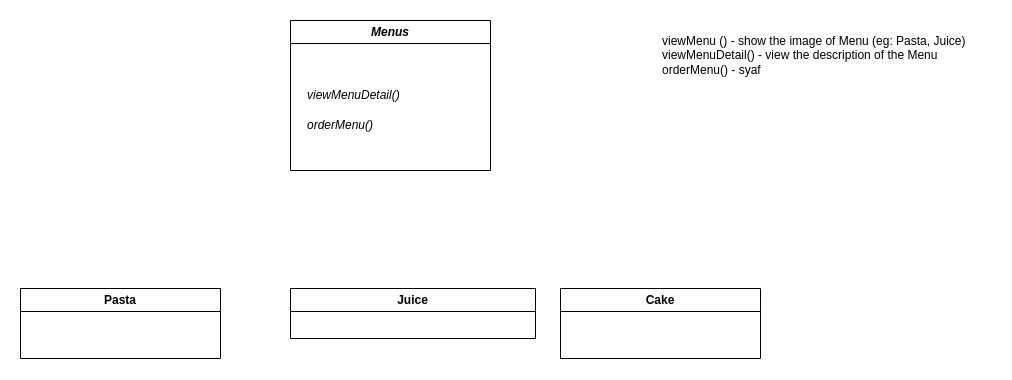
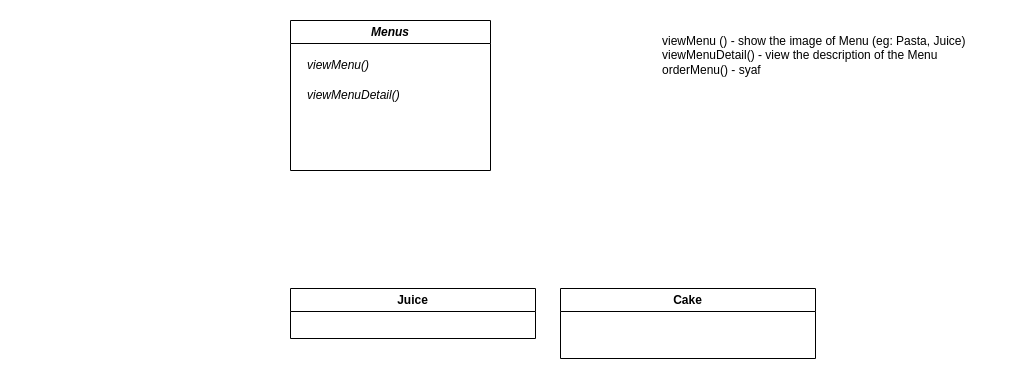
none -> (351, 66)
(351, 126) -> none
(121, 324) -> none
(661, 324) -> (688, 324)
